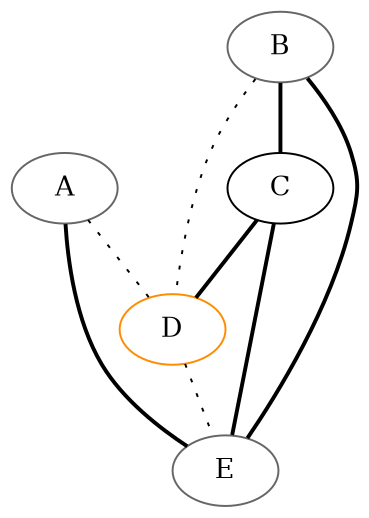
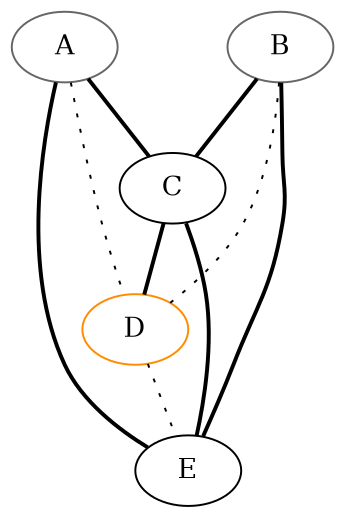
none -> (119, 118)
(226, 471) -> (188, 471)
